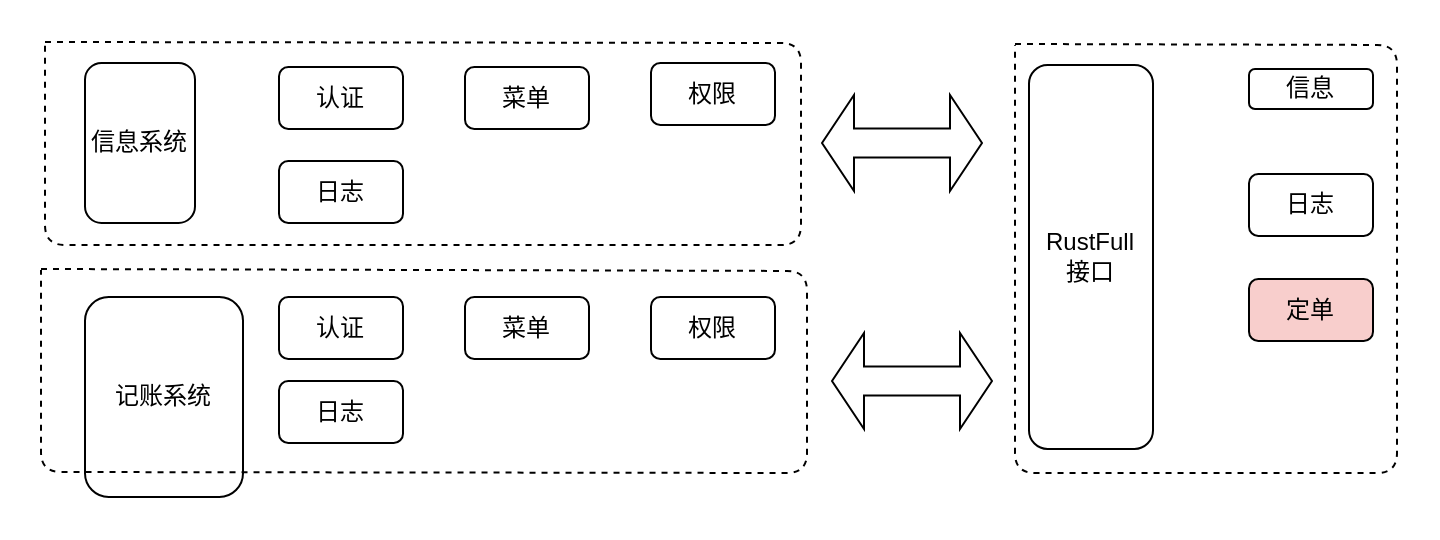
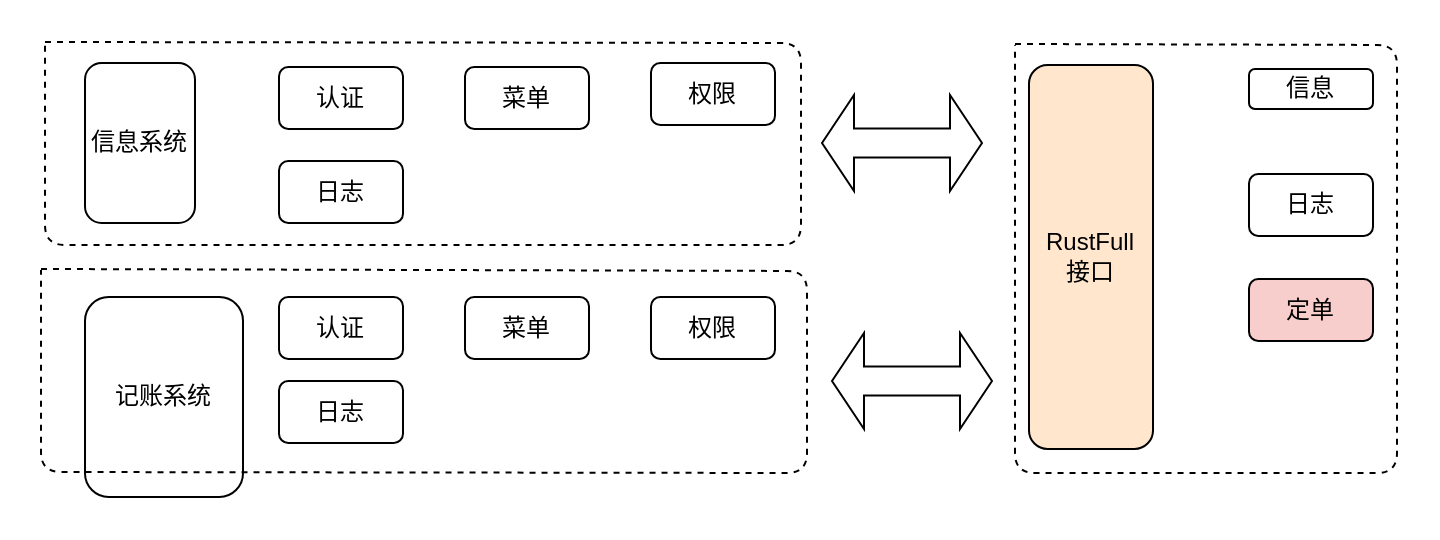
(1091, 257) -> (1091, 257)
